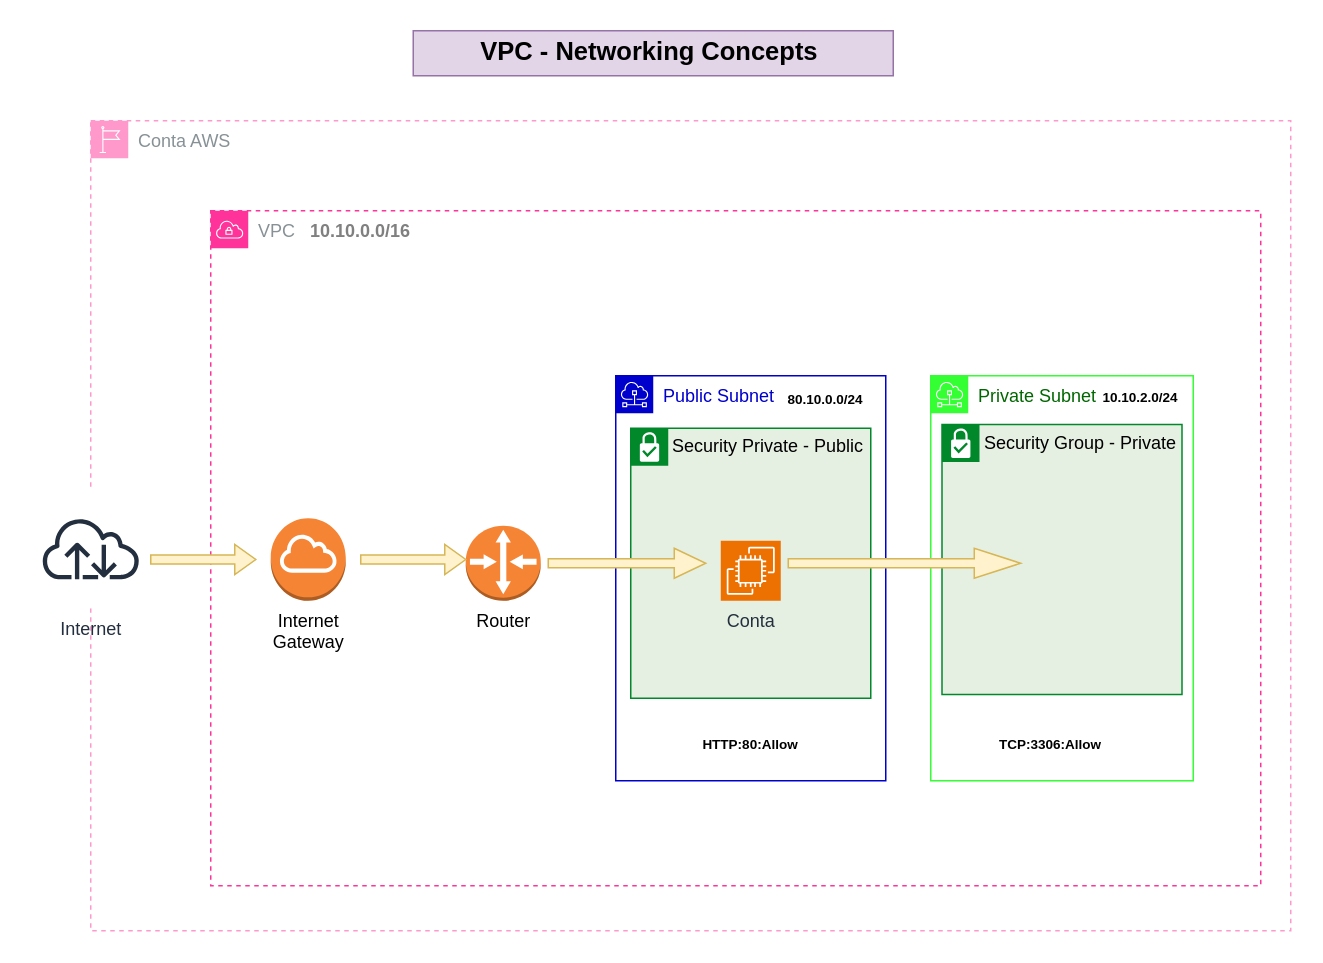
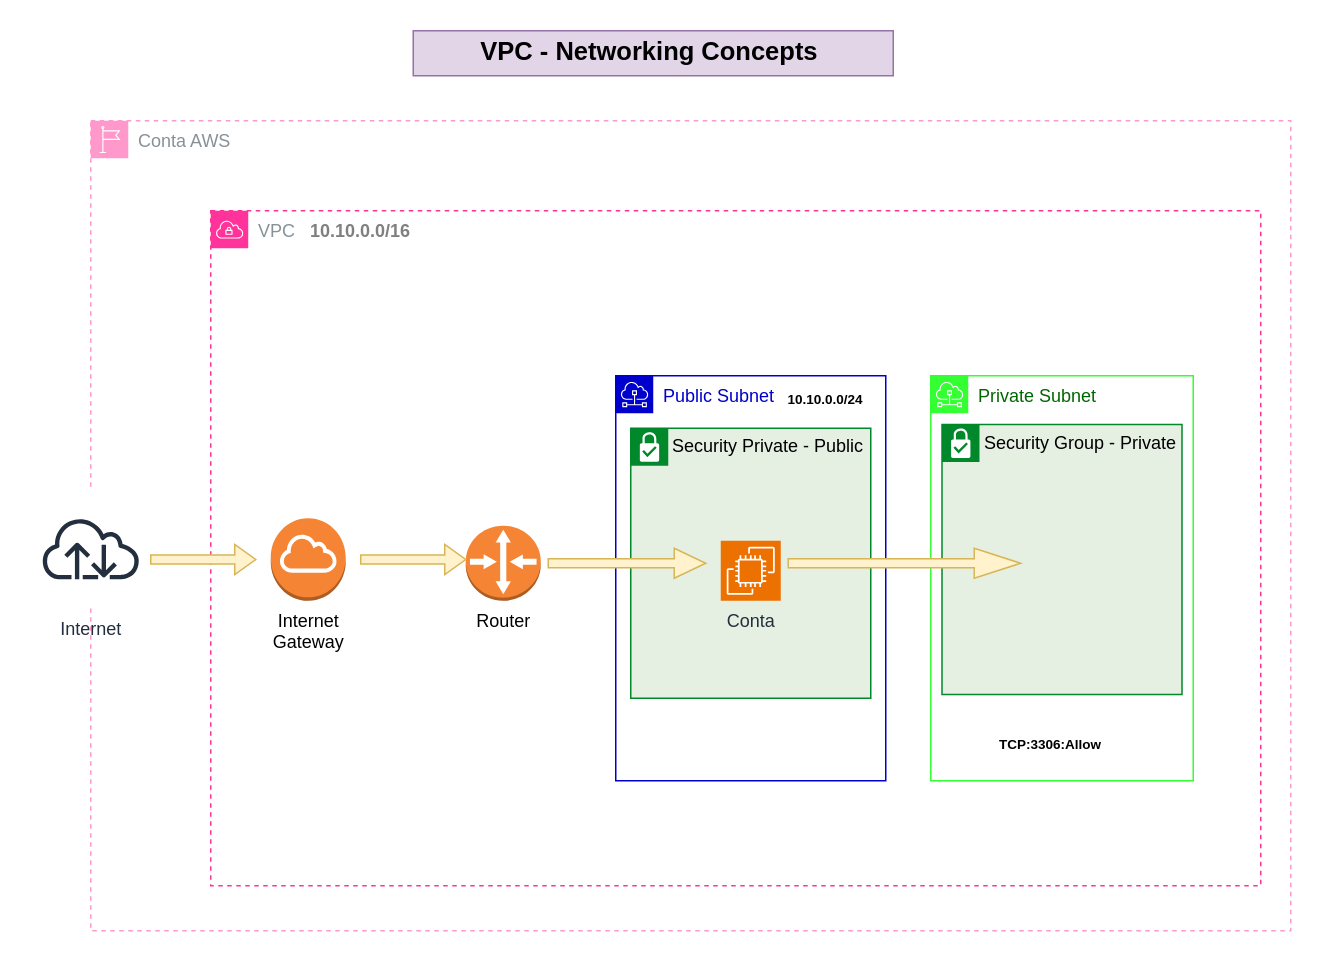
(1141, 397) -> none
(826, 398) -> (826, 398)
(751, 743) -> none
